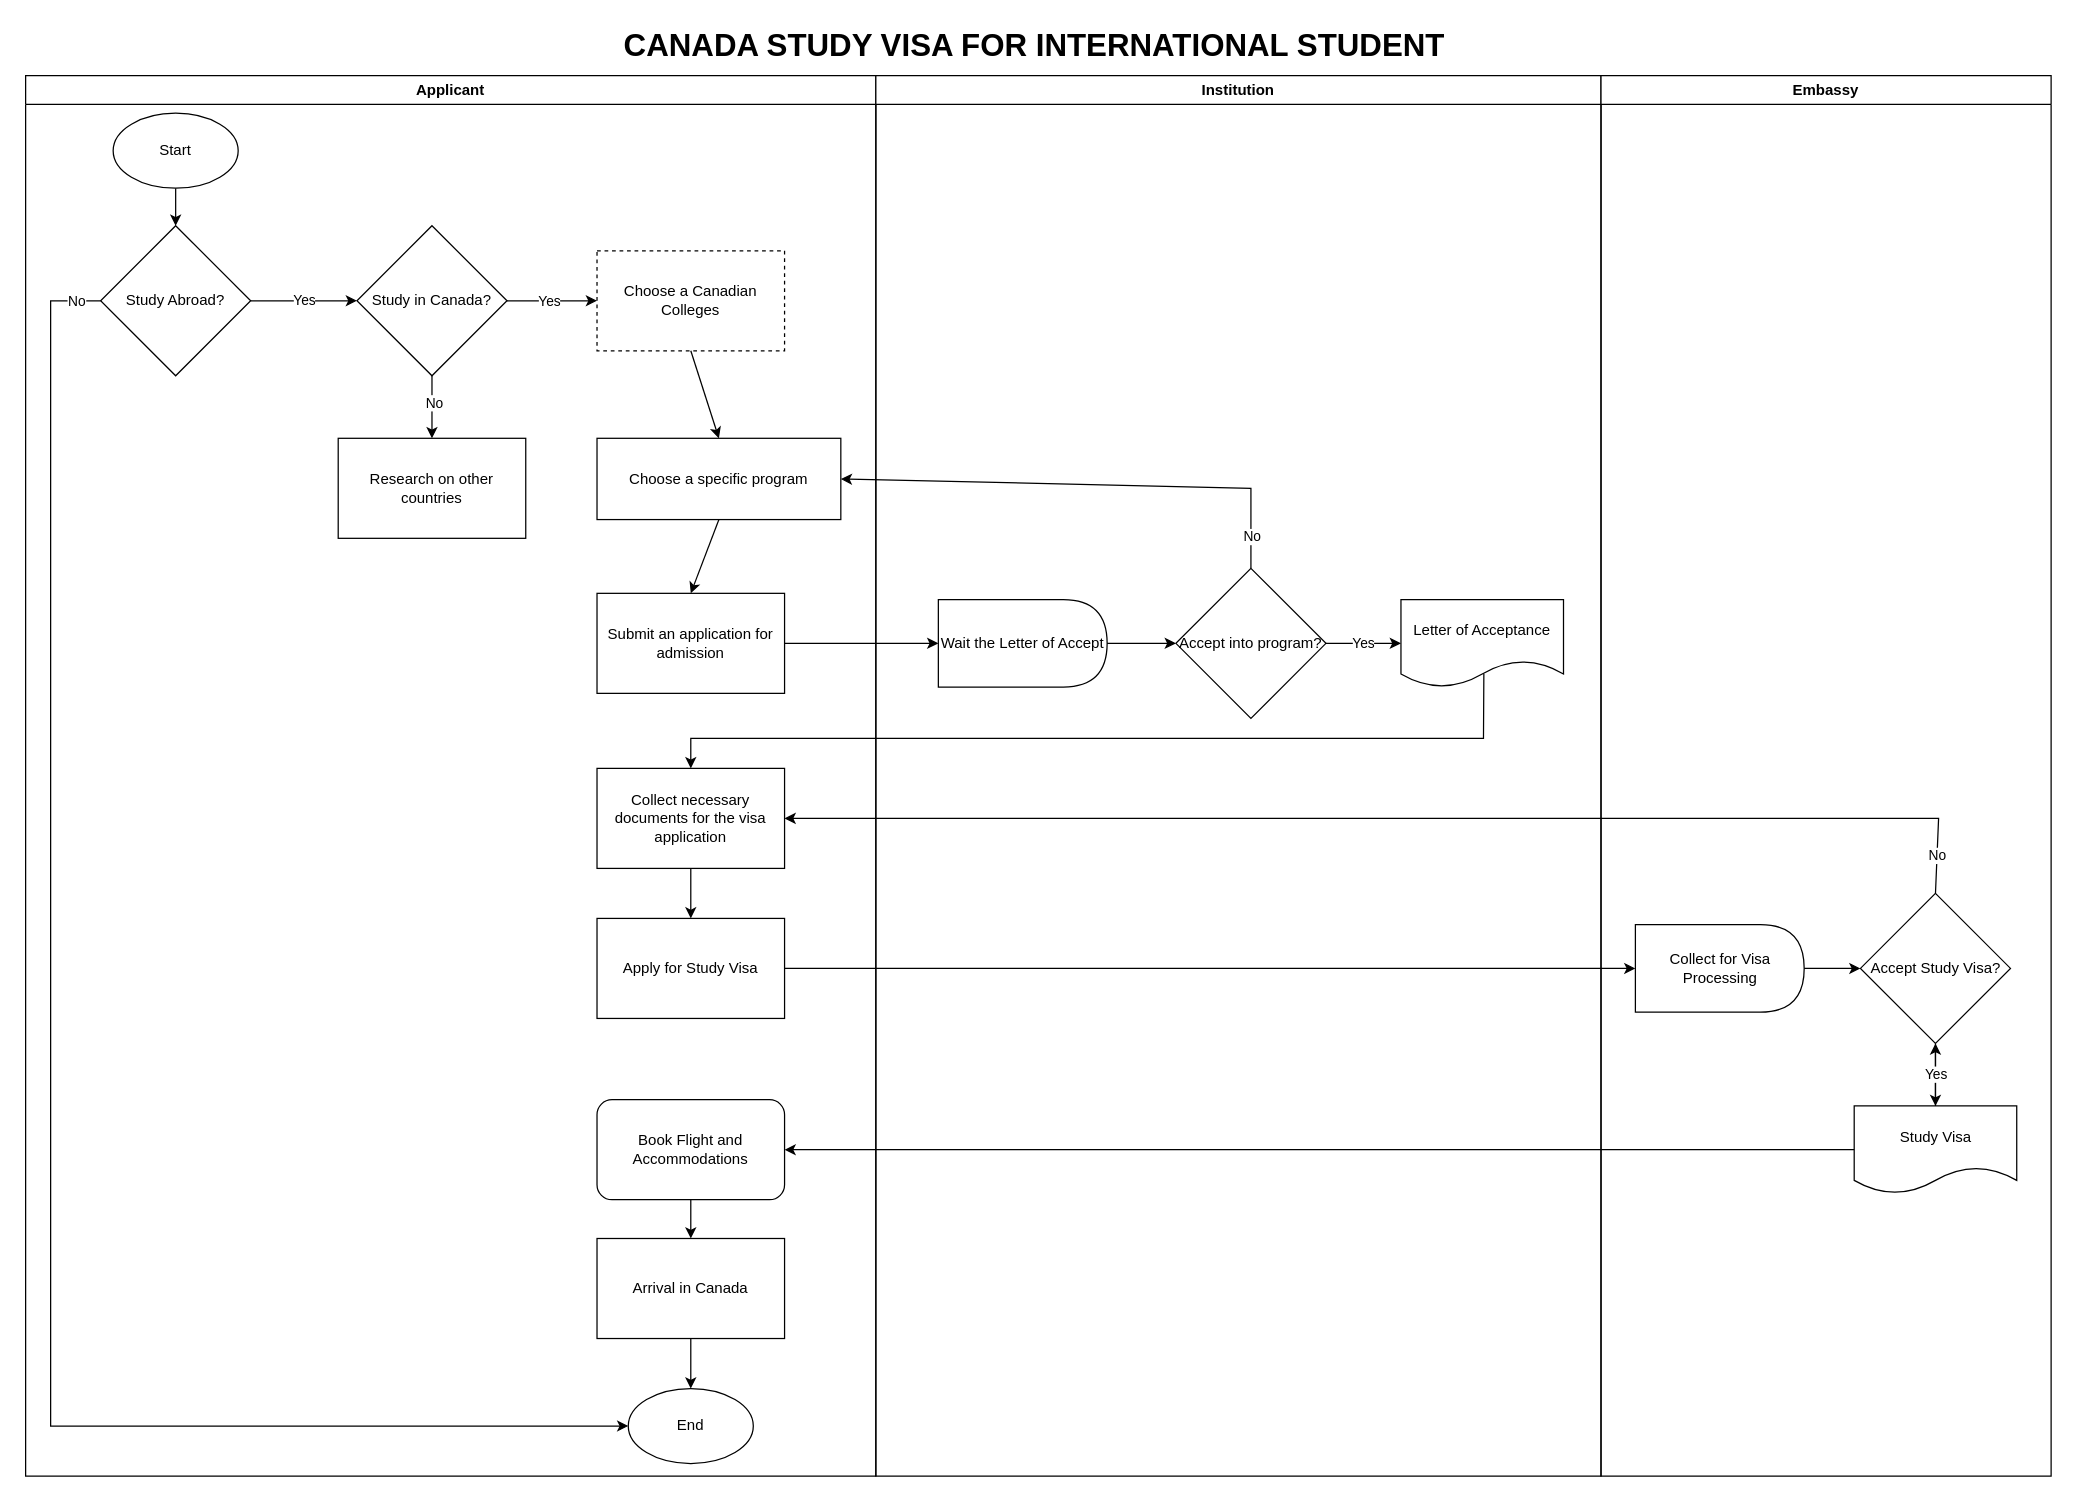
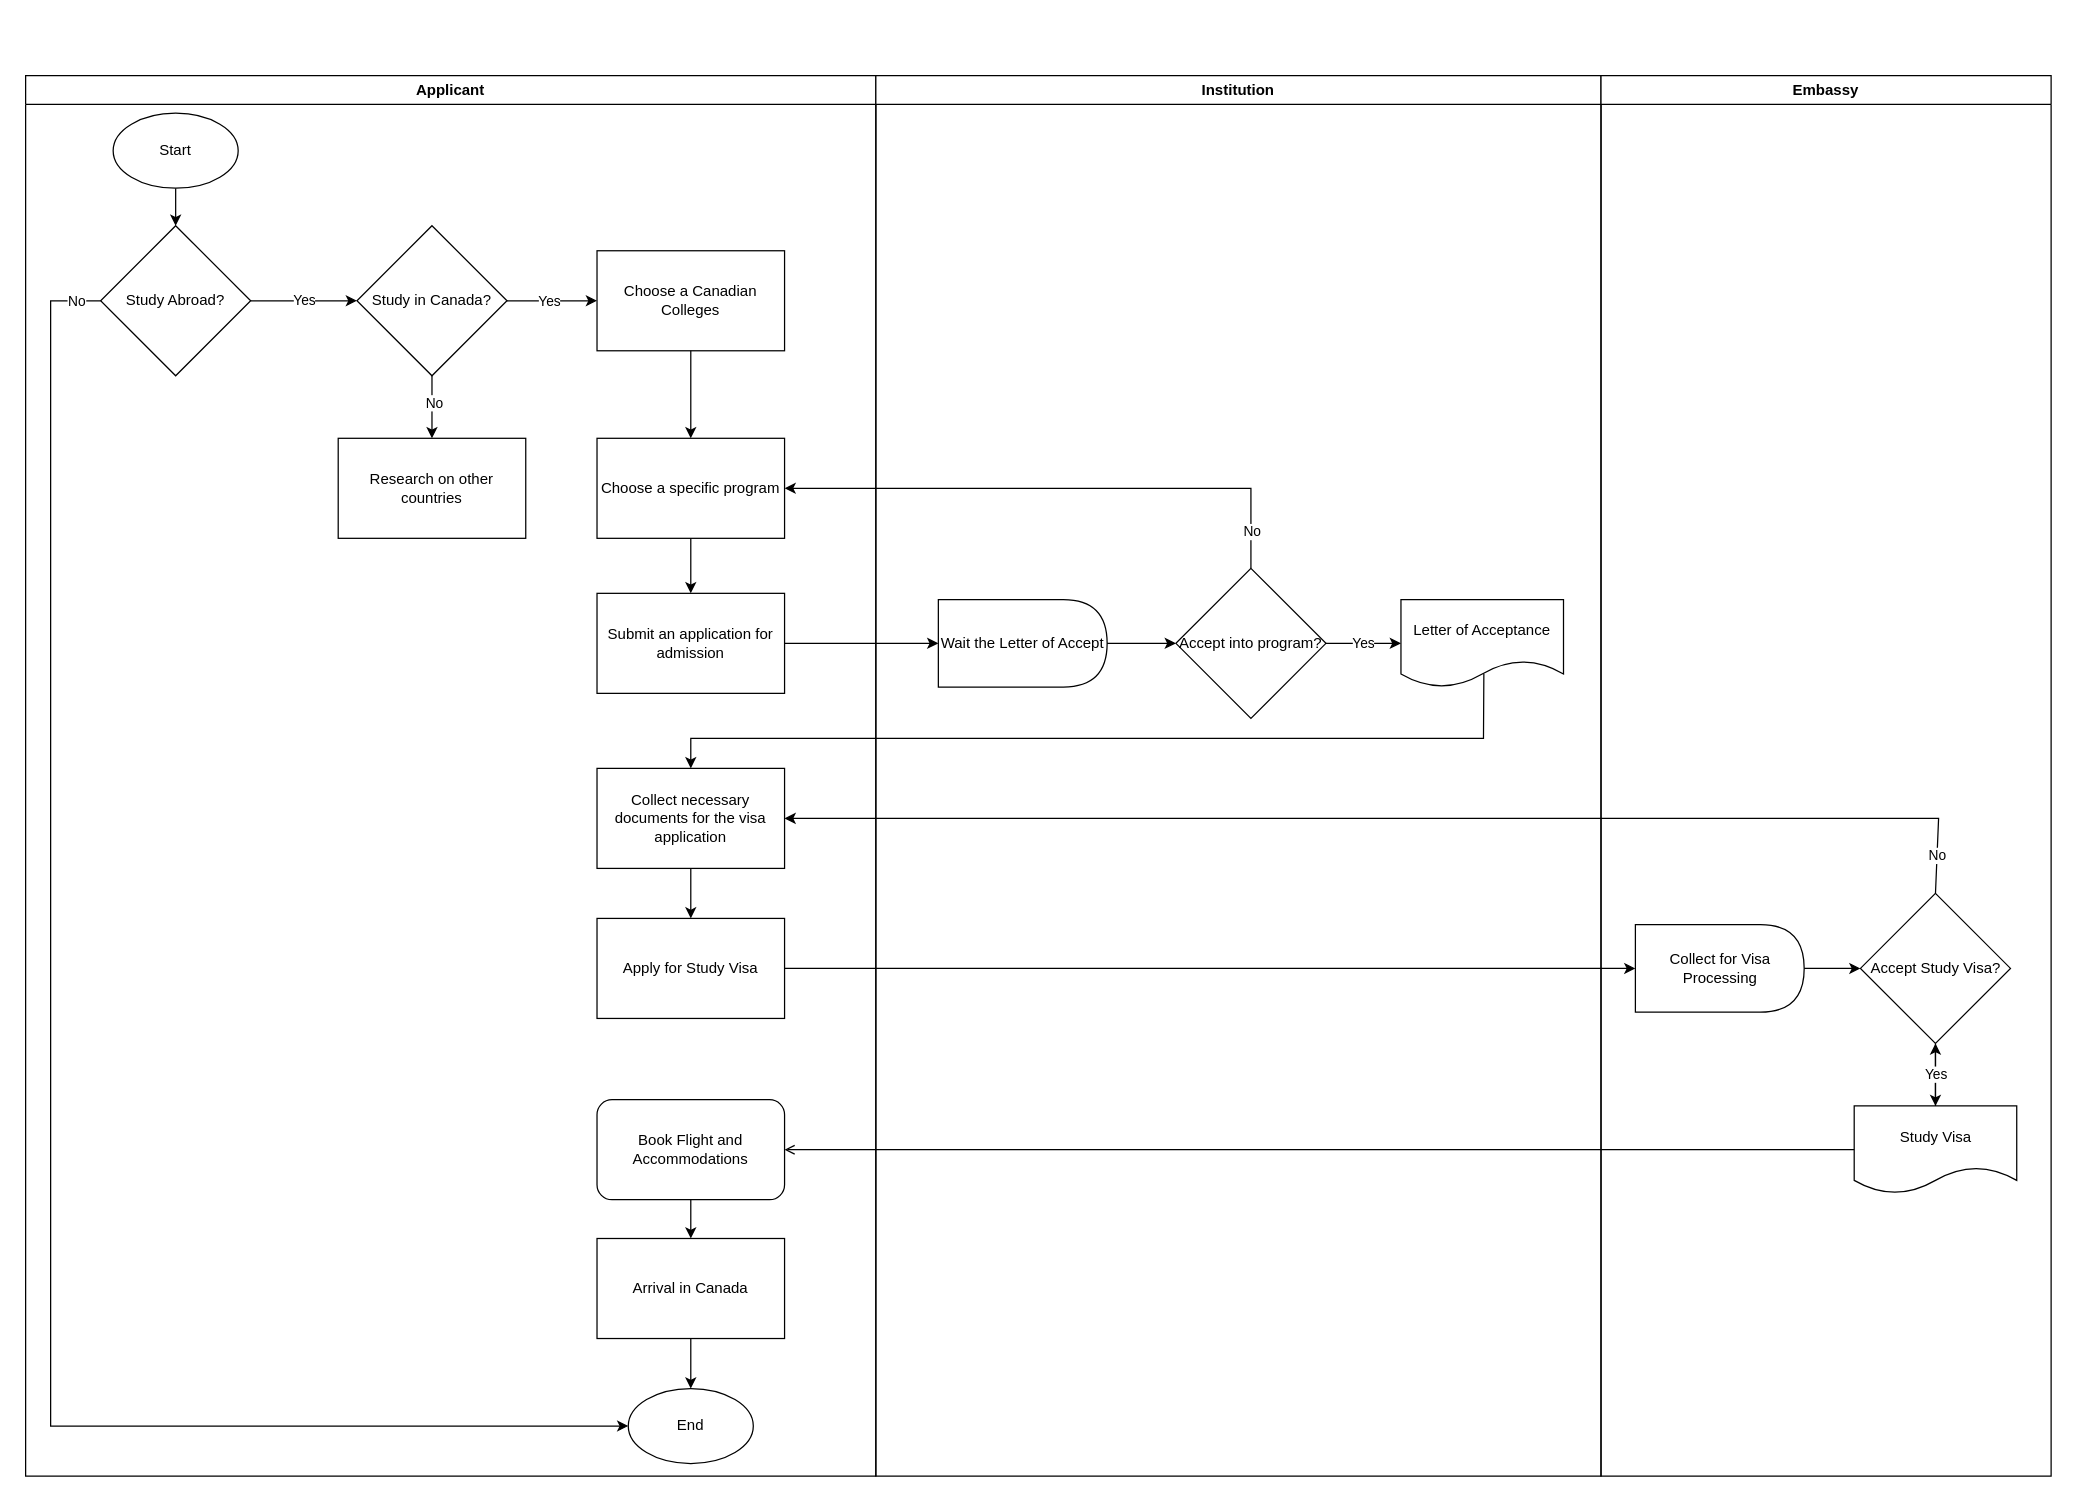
(1034, 44) -> none
(691, 301) -> (691, 301)
(719, 479) -> (691, 488)
(794, 1149) -> (791, 1149)
